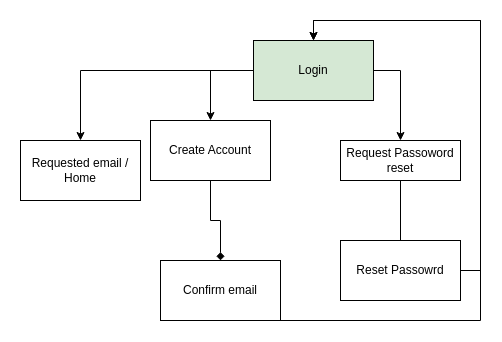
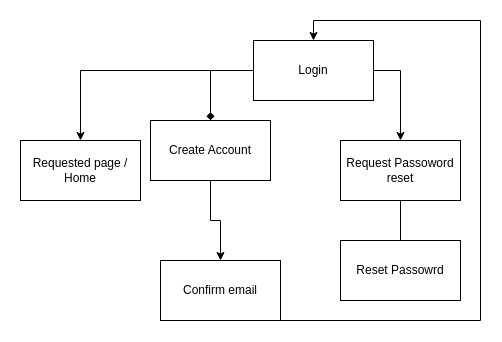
(314, 71) -> (314, 71)
(211, 112) -> (211, 112)
(401, 161) -> (401, 171)
(81, 171) -> (81, 171)
(221, 252) -> (221, 252)
(470, 271) -> none
